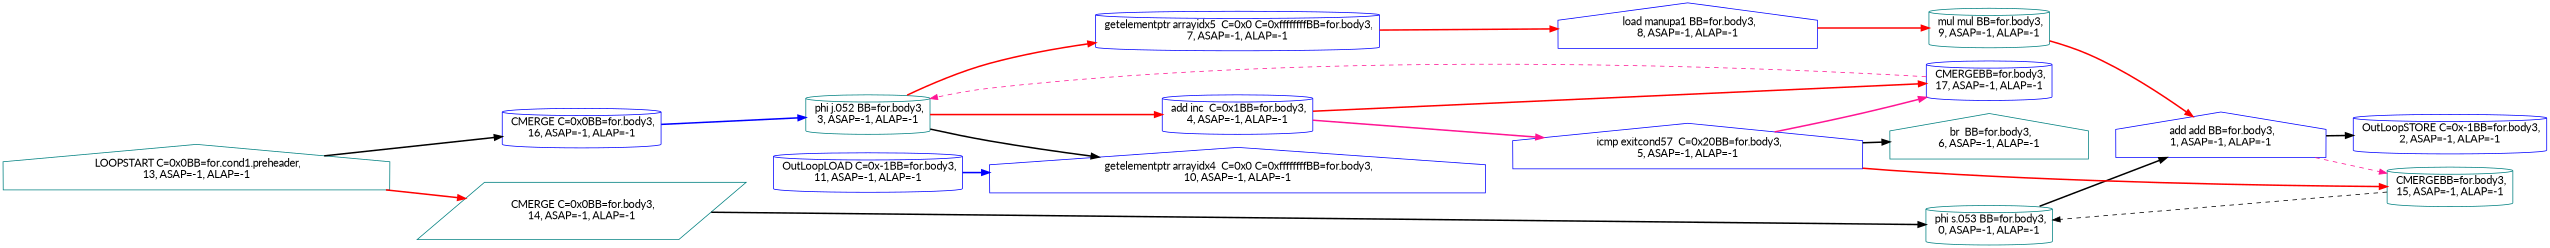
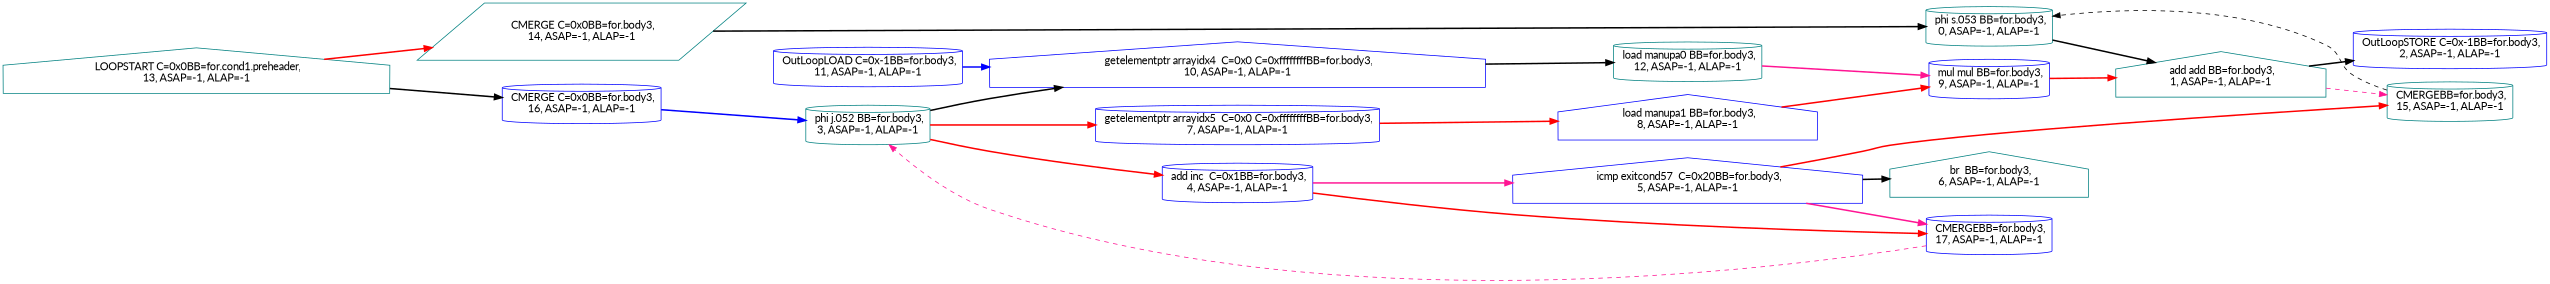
(1989, 28) -> (1989, 79)
none -> (1688, 62)
(2221, 137) -> (2221, 77)
